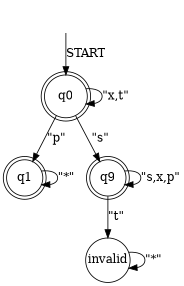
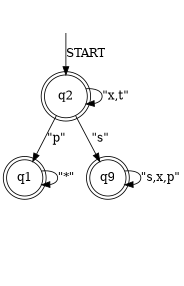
(66, 96) -> (66, 96)
(108, 260) -> none
